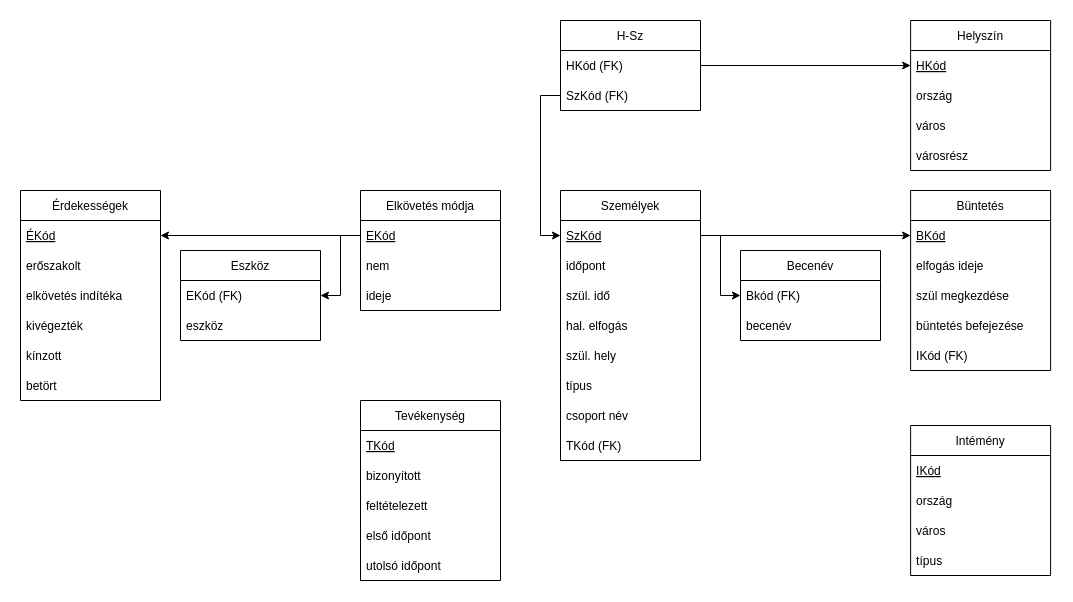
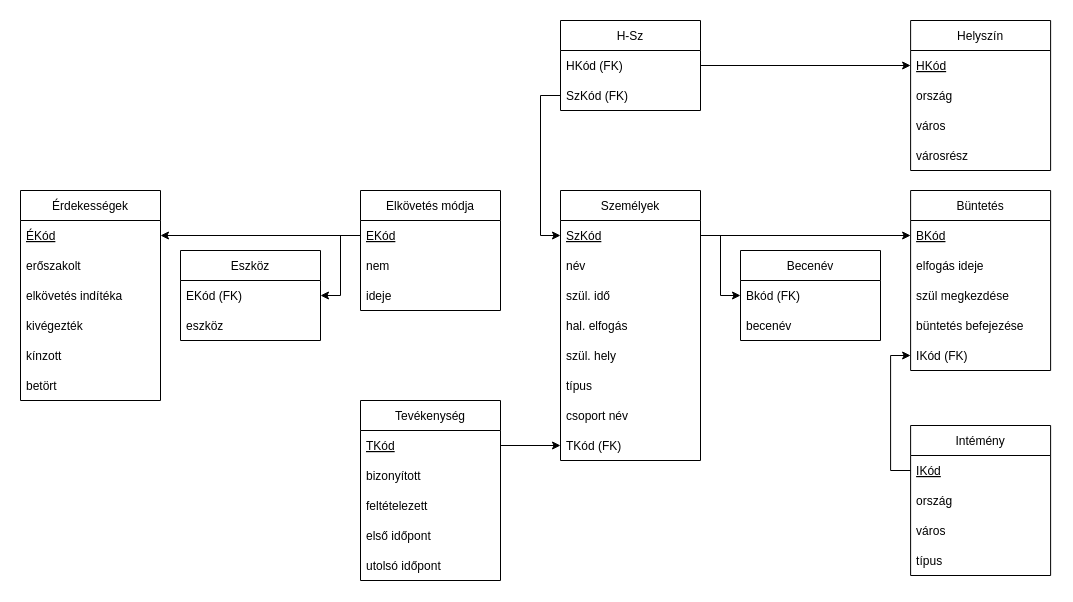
(588, 266) -> (576, 266)
none -> (891, 416)
none -> (528, 446)
